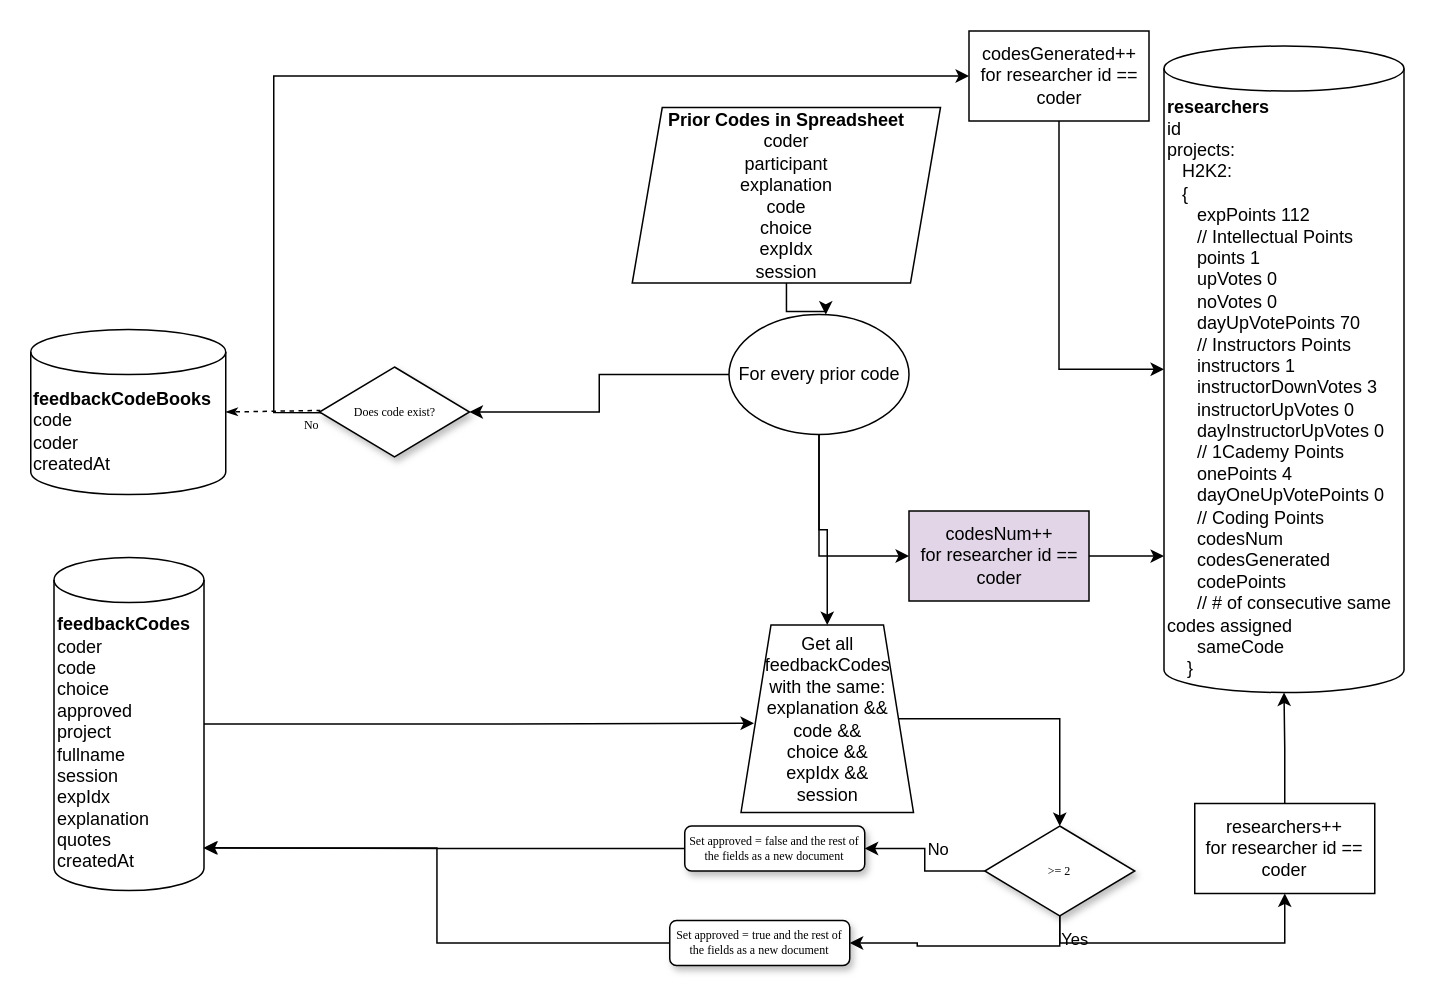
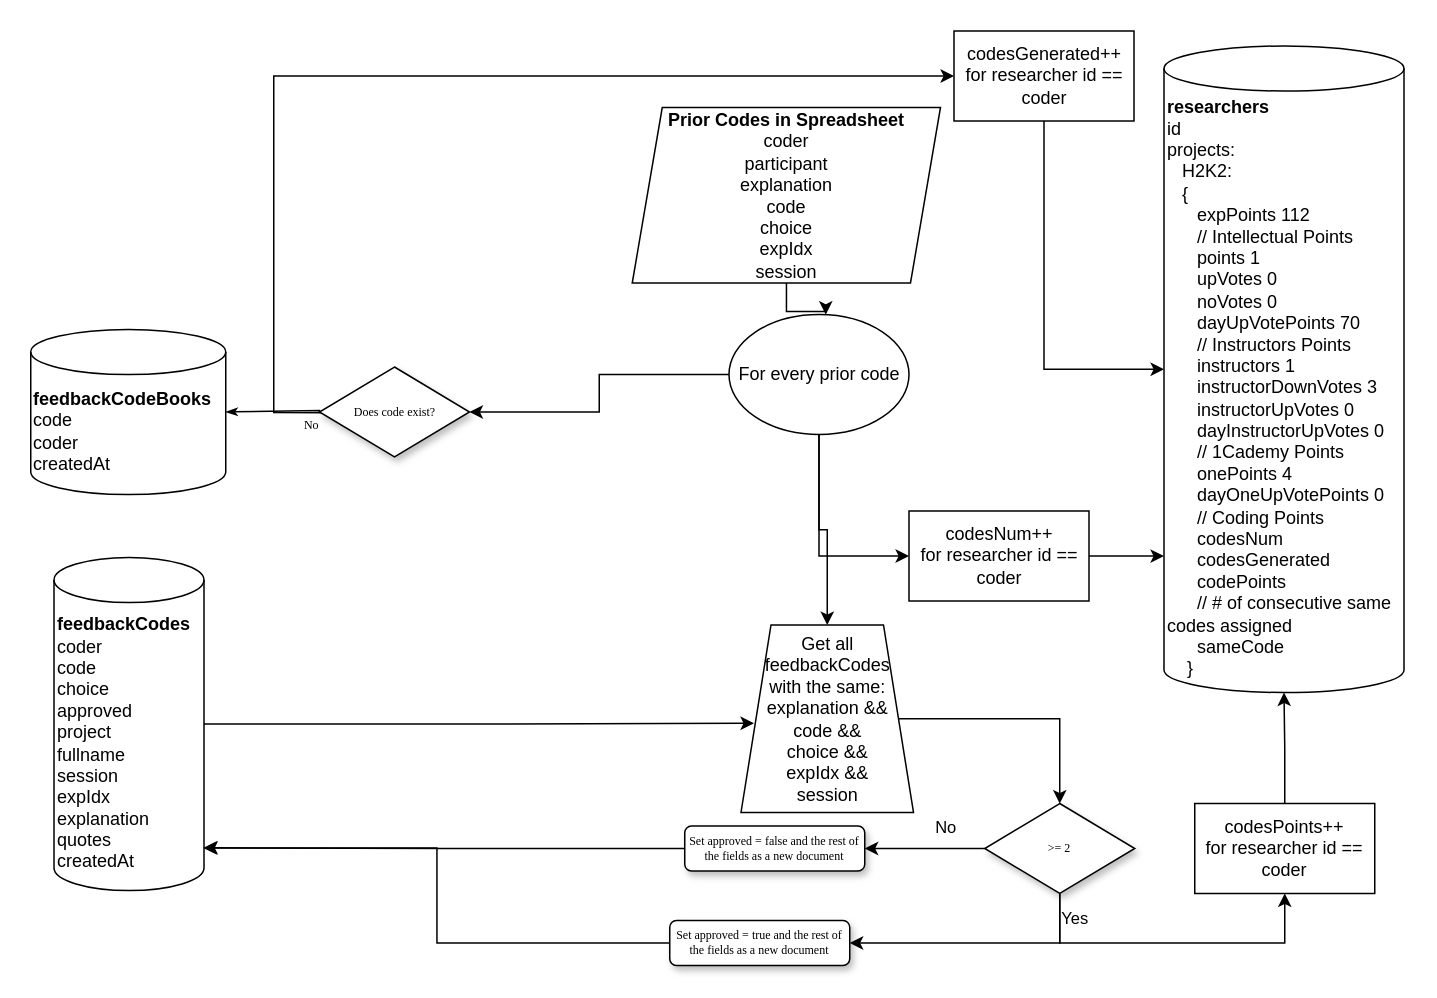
(1059, 76) -> (1044, 76)
(254, 411) -> (254, 411)
(999, 556) -> (999, 556)
(1285, 848) -> (1285, 848)
(1060, 871) -> (1060, 848)
